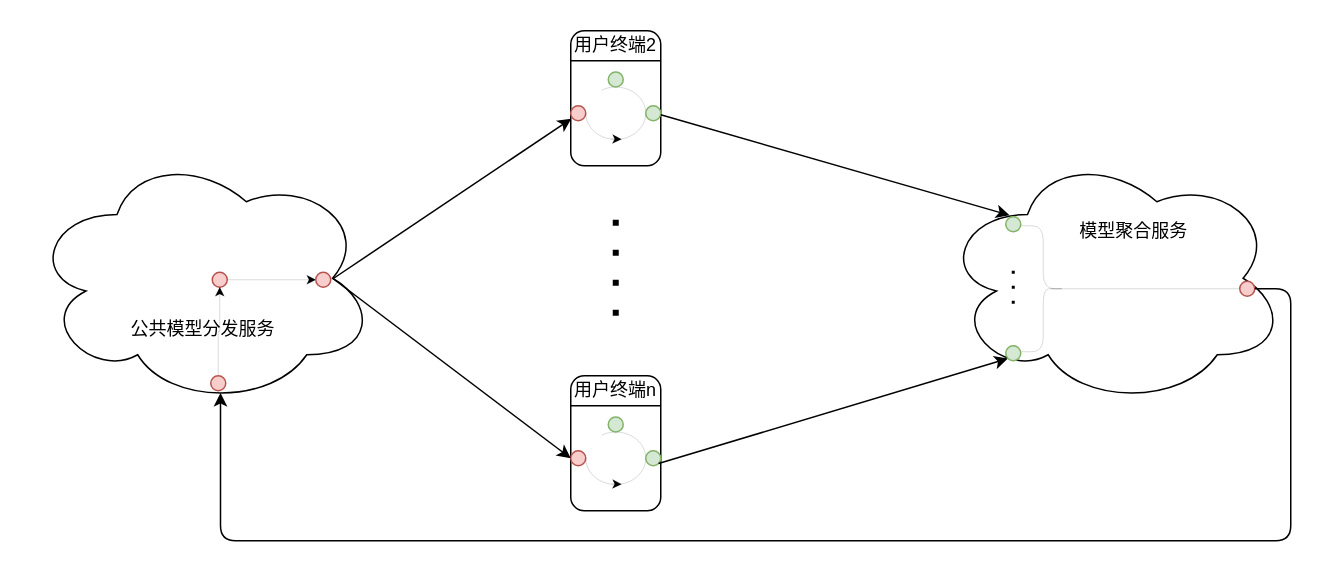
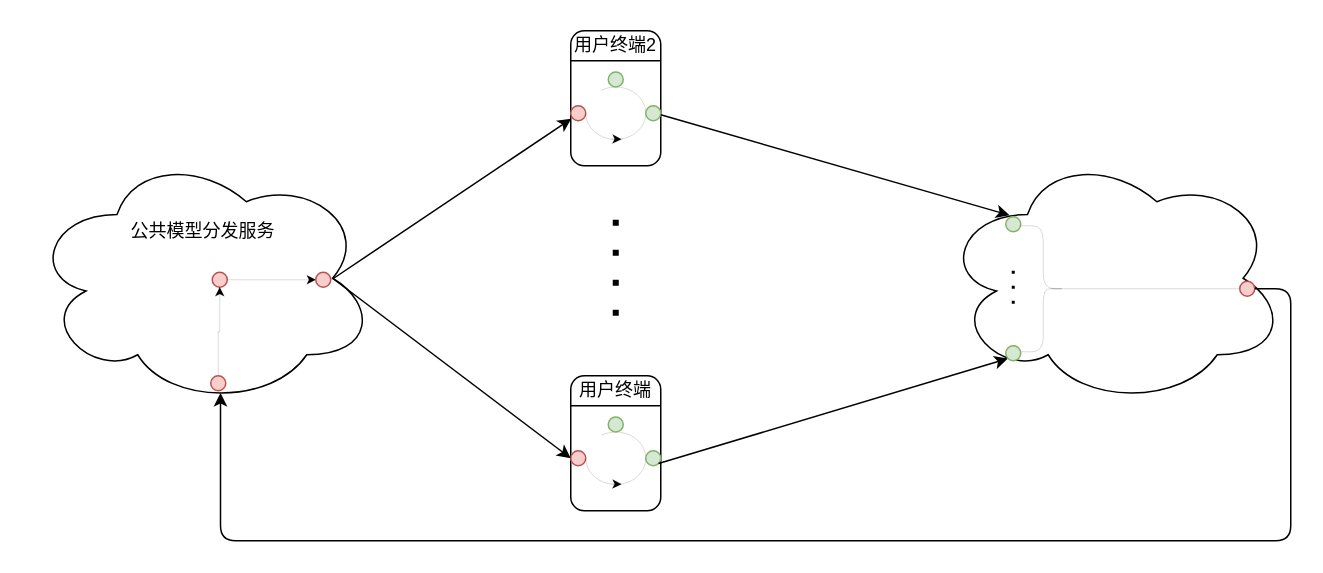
(1133, 232) -> none
(203, 329) -> (203, 232)
(616, 391) -> (616, 391)
